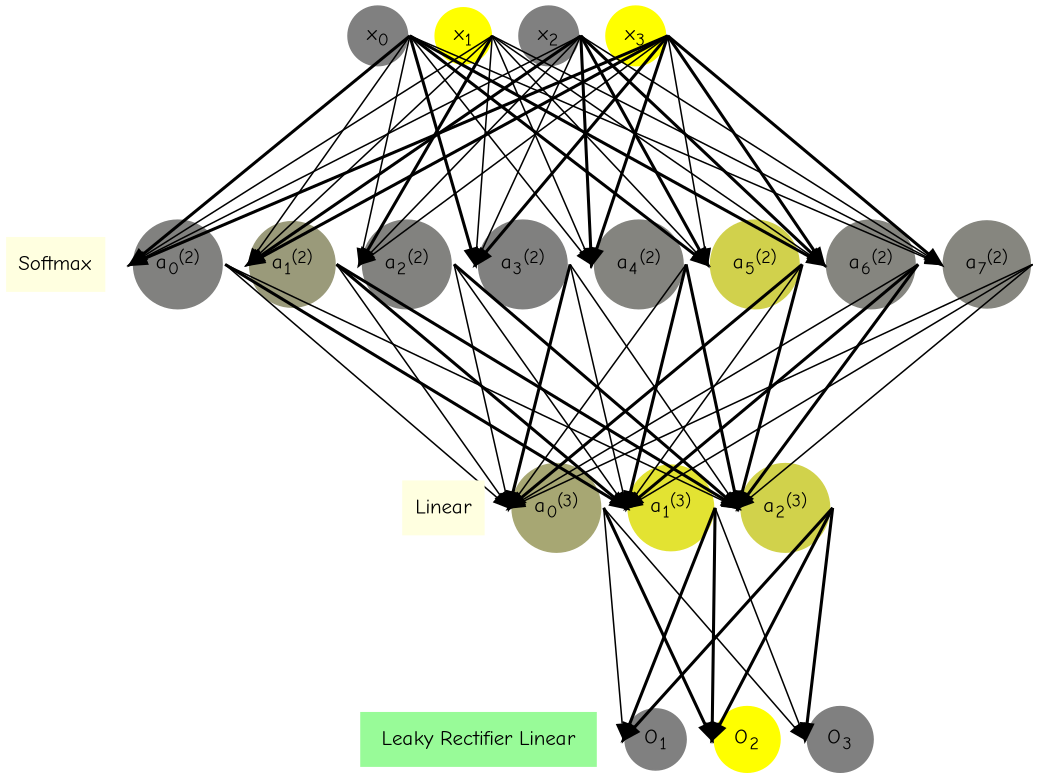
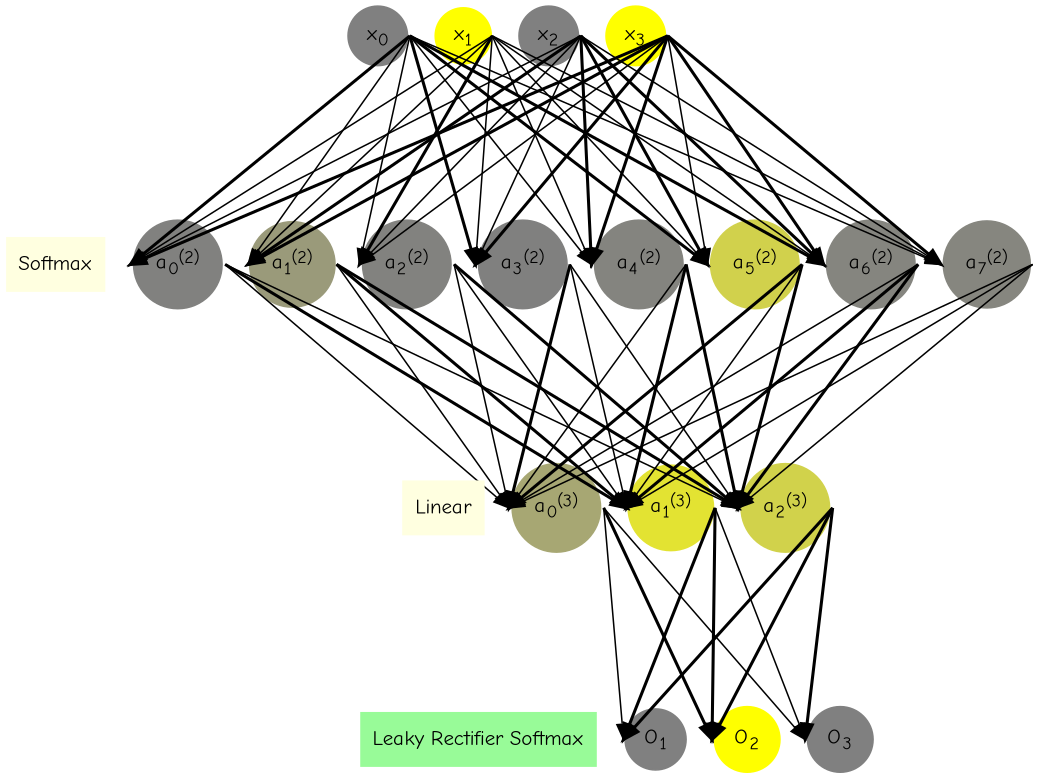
(479, 739) -> (479, 739)
